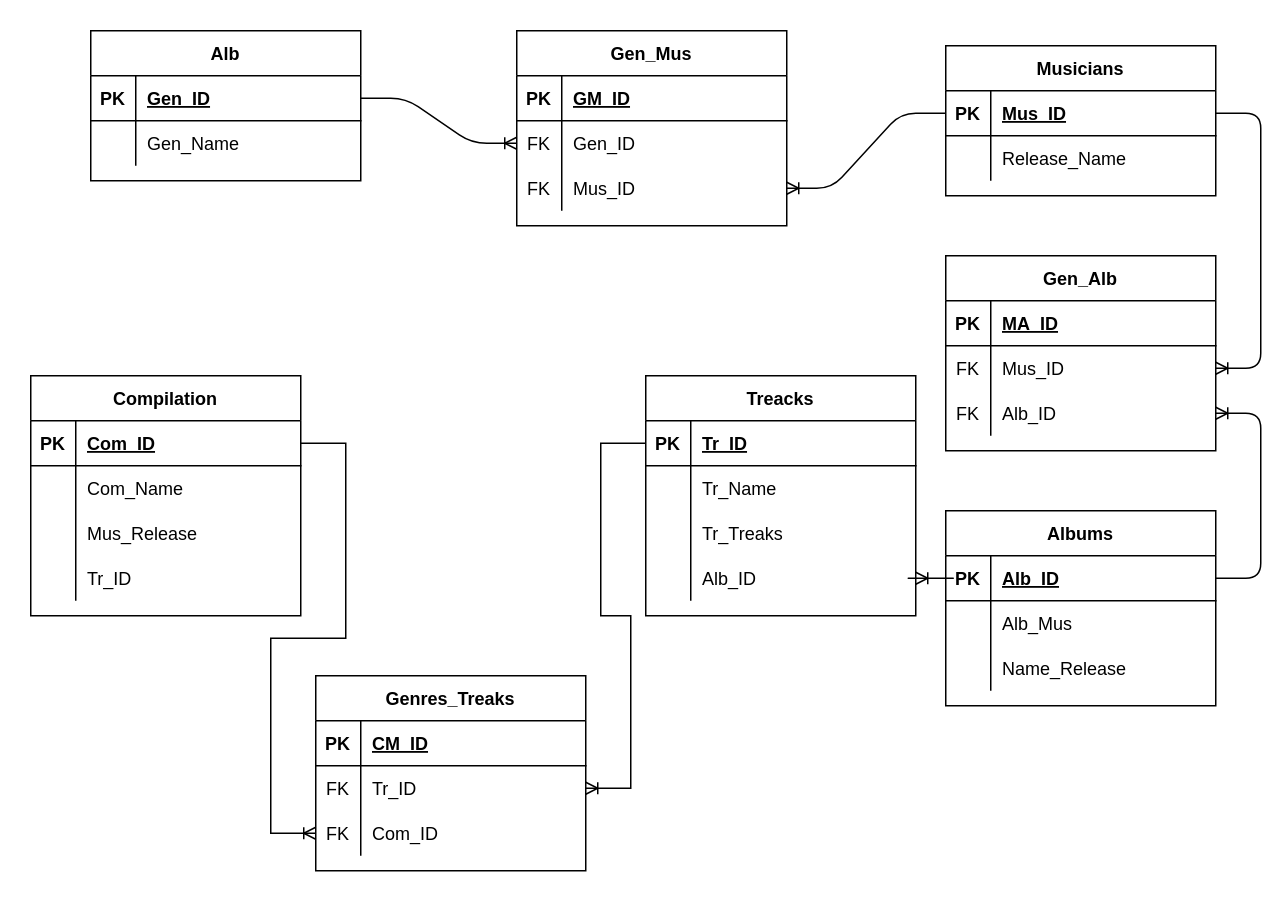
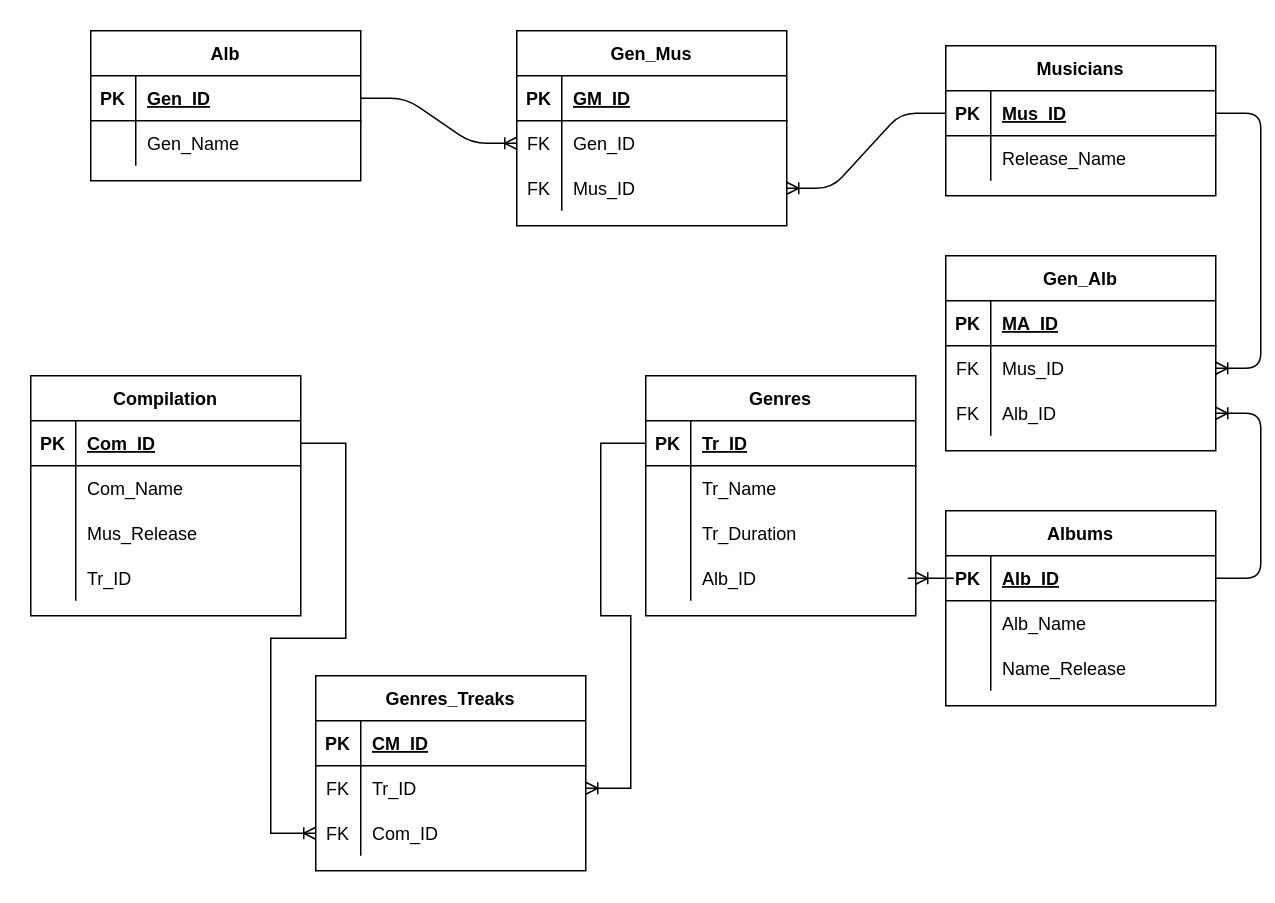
(780, 399) -> (780, 399)
(747, 534) -> (755, 534)
(1035, 624) -> (1040, 624)
